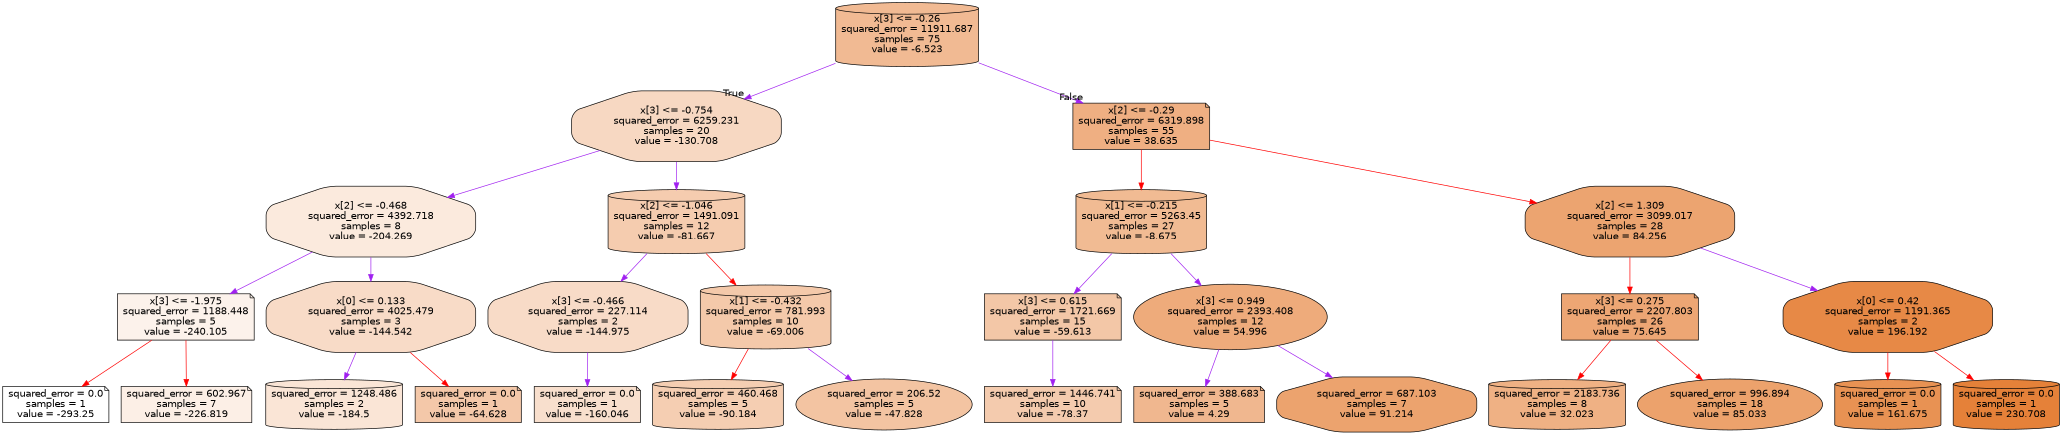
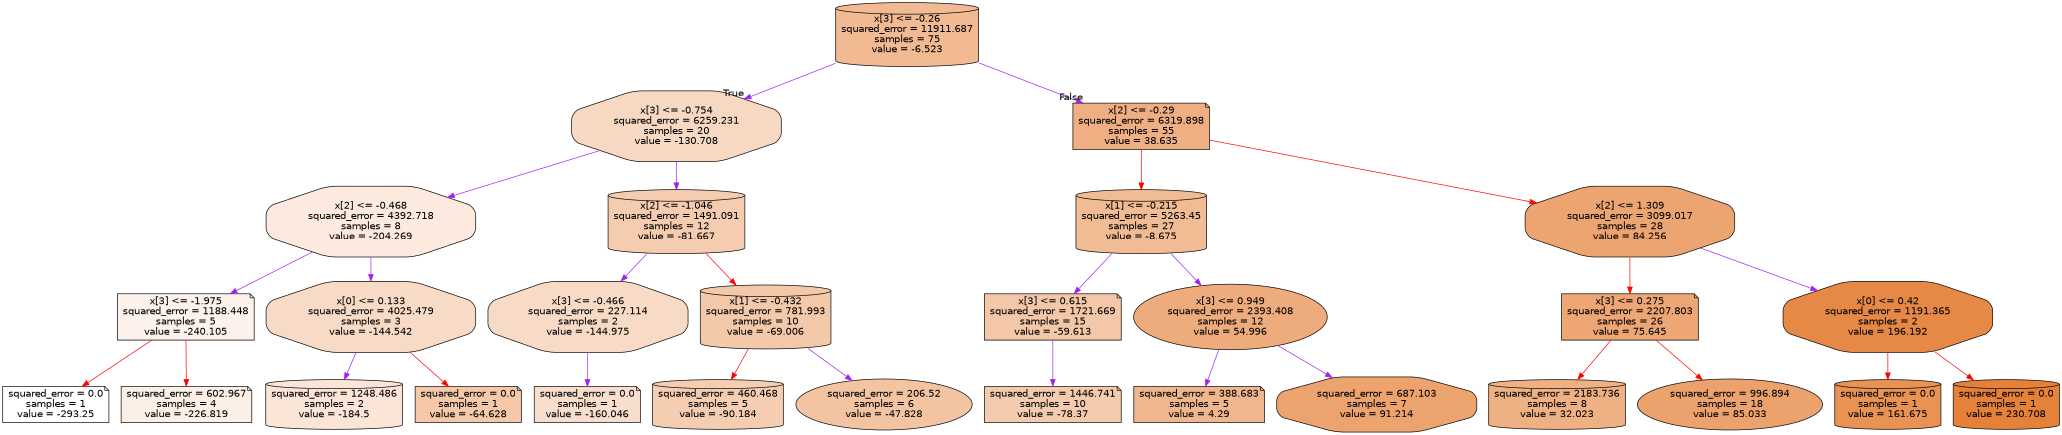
(186, 404) -> (186, 404)
(884, 404) -> (884, 404)
